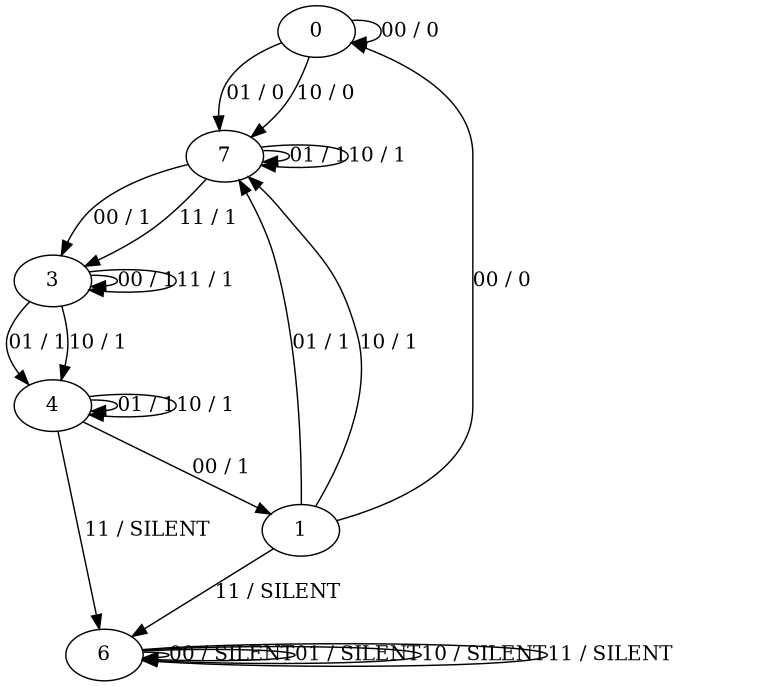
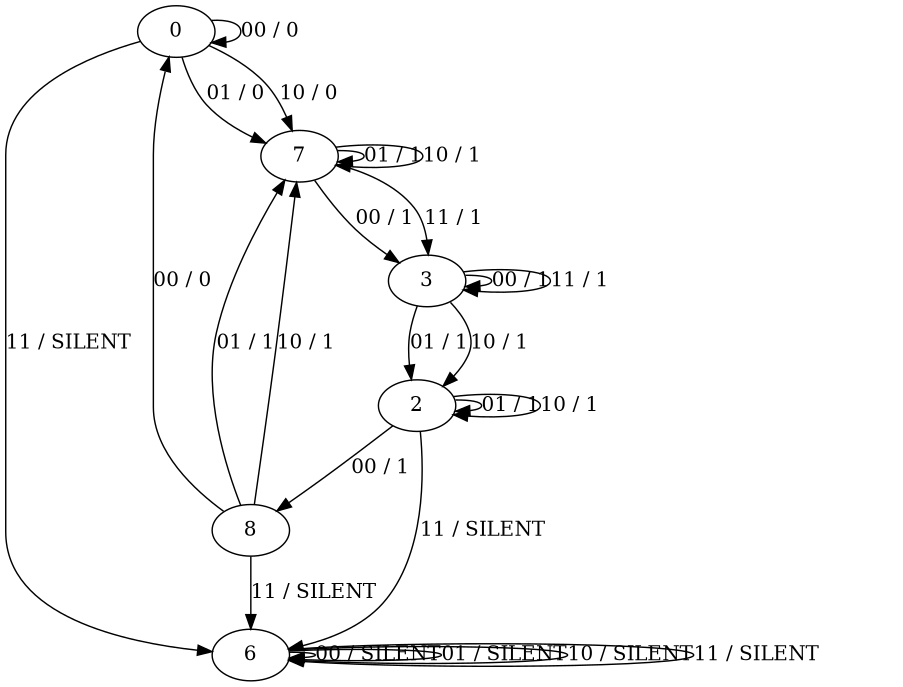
none -> (6, 372)
(53, 406) -> (417, 406)
(301, 530) -> (251, 530)
